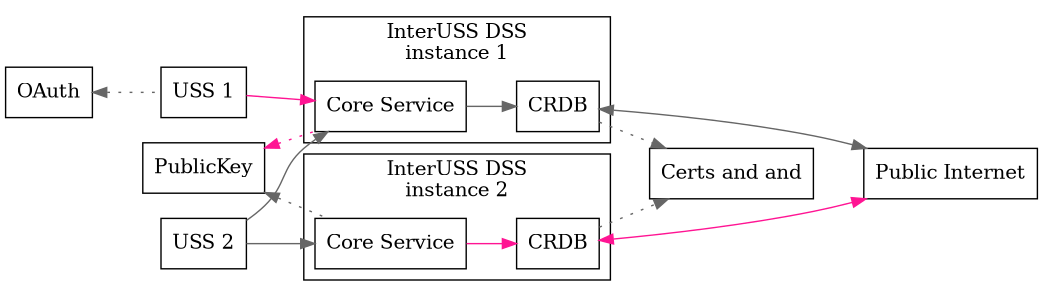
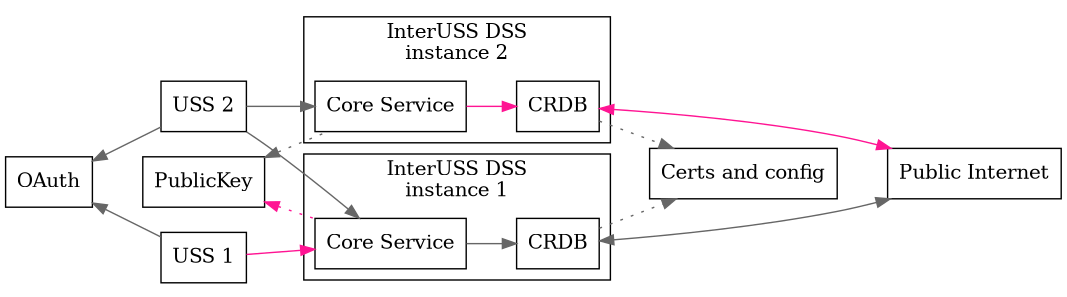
(134, 92) -> (133, 223)
none -> (133, 141)
(732, 174) -> (743, 174)
